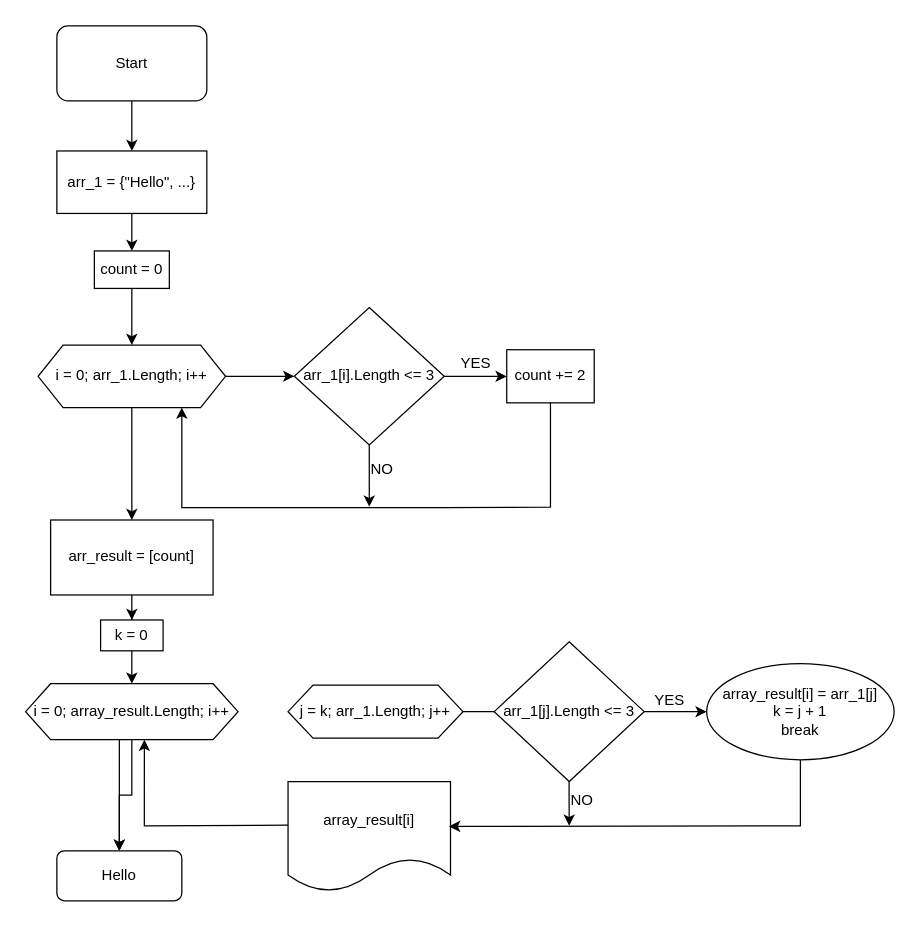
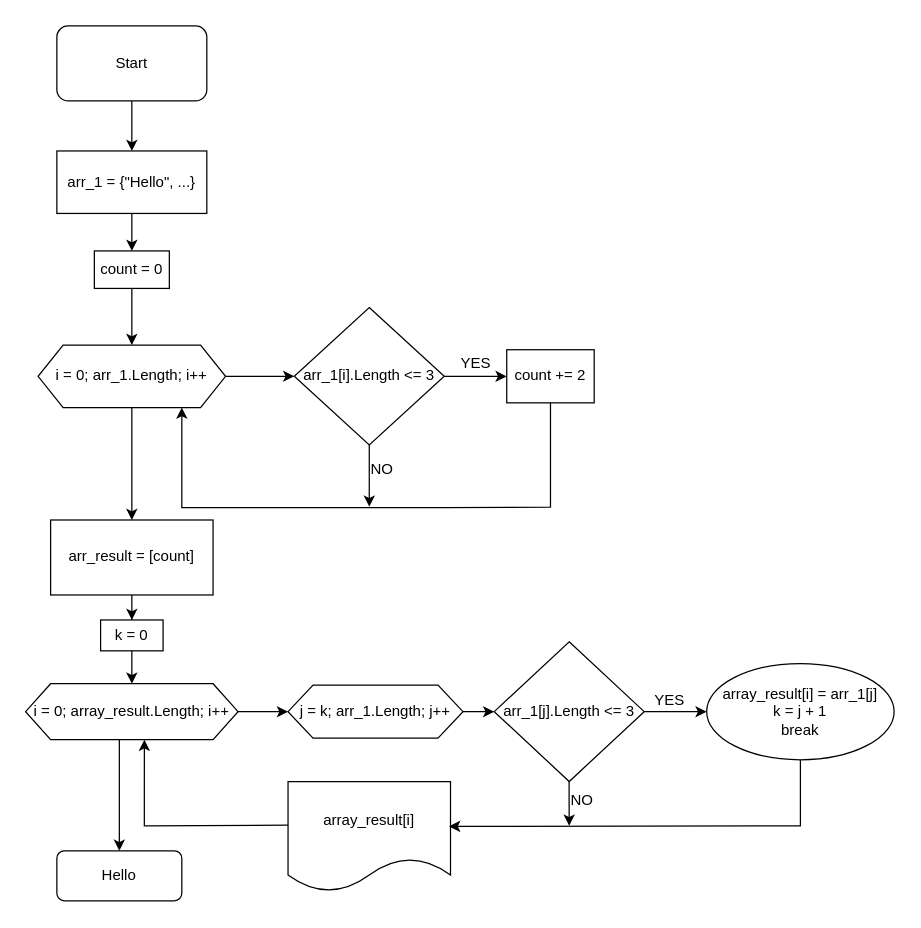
(487, 712) -> (485, 712)
(132, 772) -> (259, 712)
